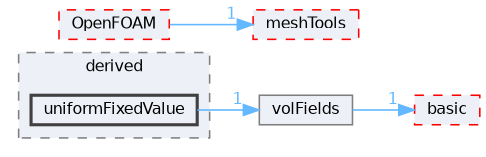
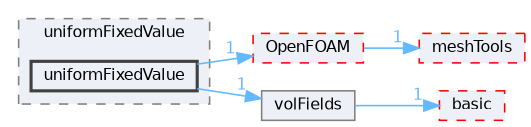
none -> (219, 61)
(114, 67) -> (114, 33)
